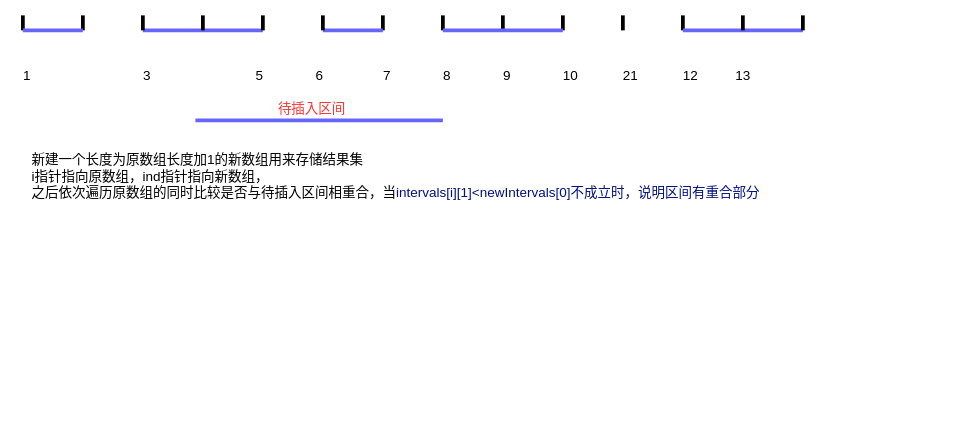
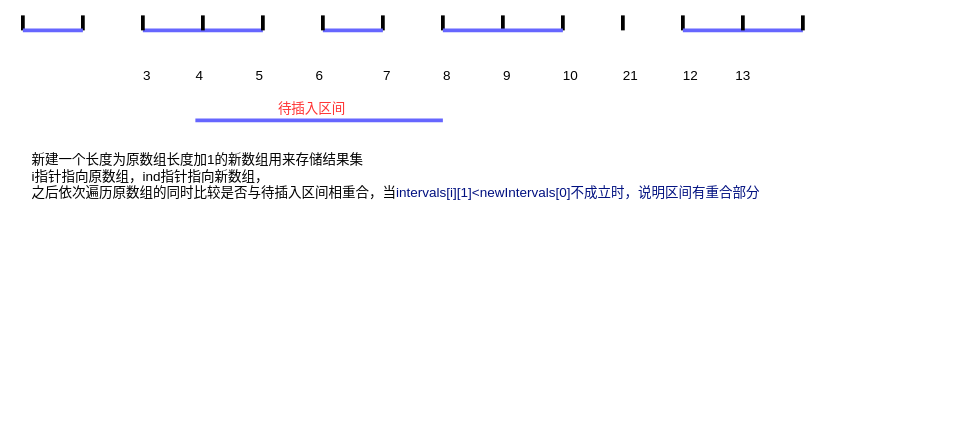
(27, 75) -> none
none -> (199, 75)
